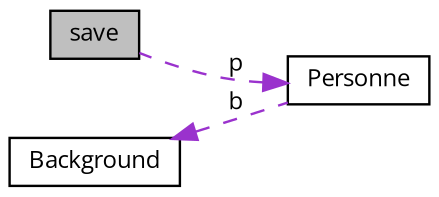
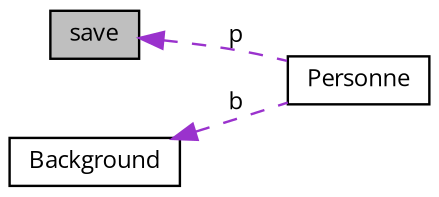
(200, 73) -> (226, 48)
